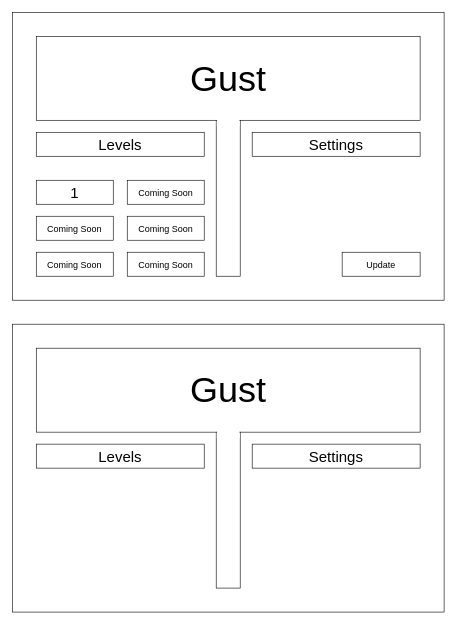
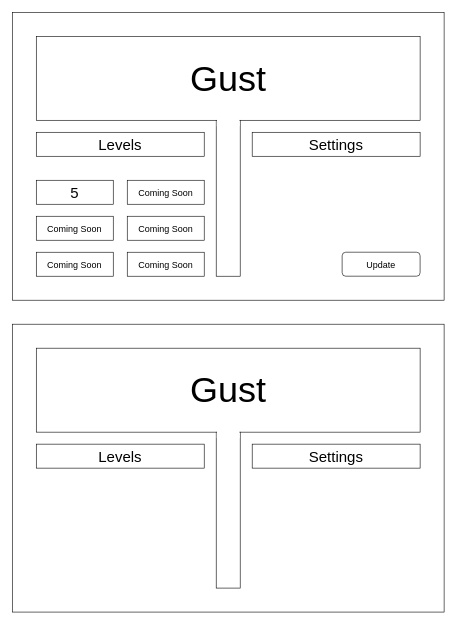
(75, 192) -> (75, 192)
(381, 264) -> (381, 264)
